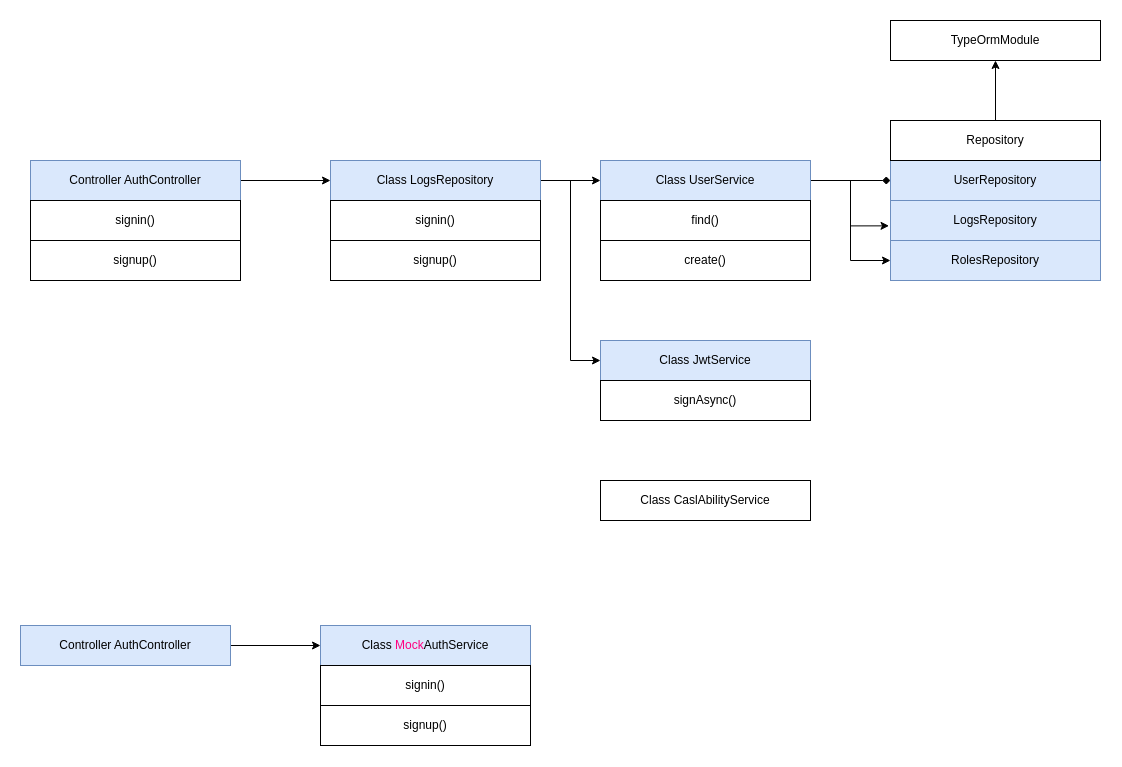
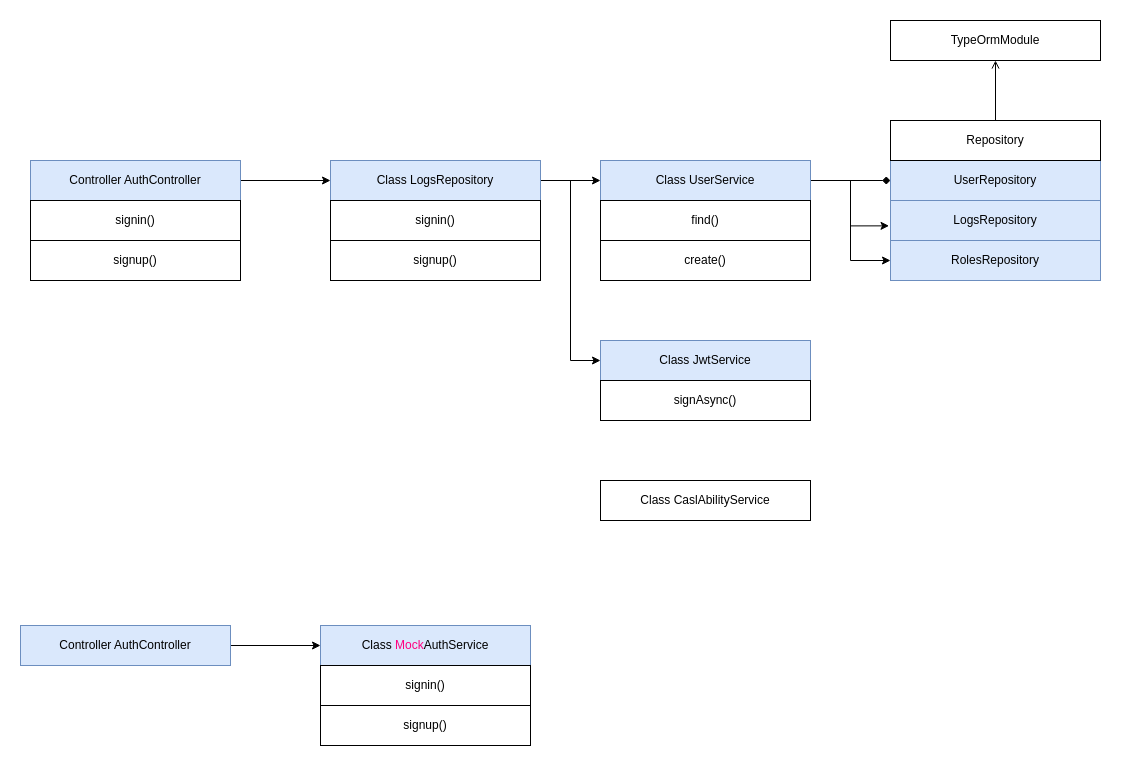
(996, 69) -> (996, 67)
